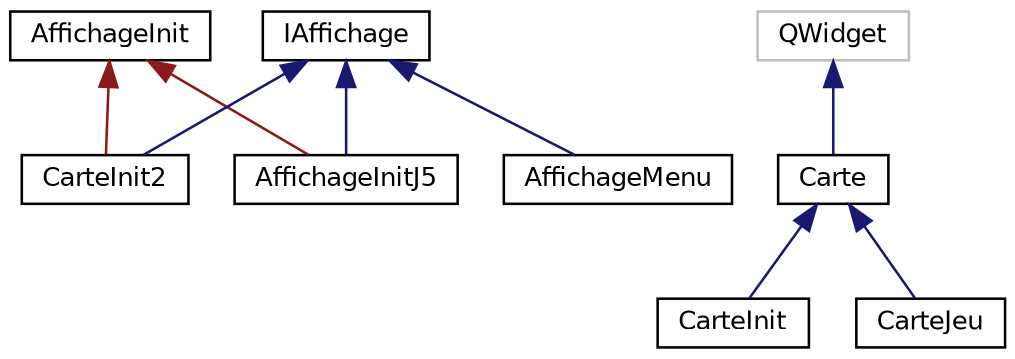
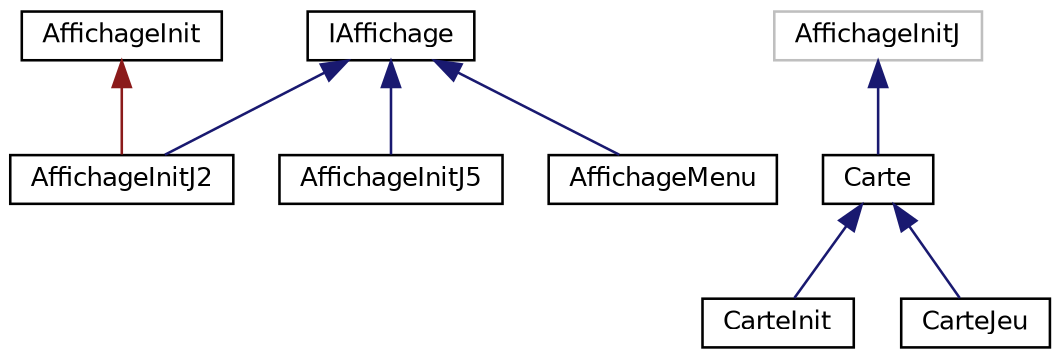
(833, 36) -> (878, 36)
(243, 116) -> none
(105, 179) -> (122, 179)
